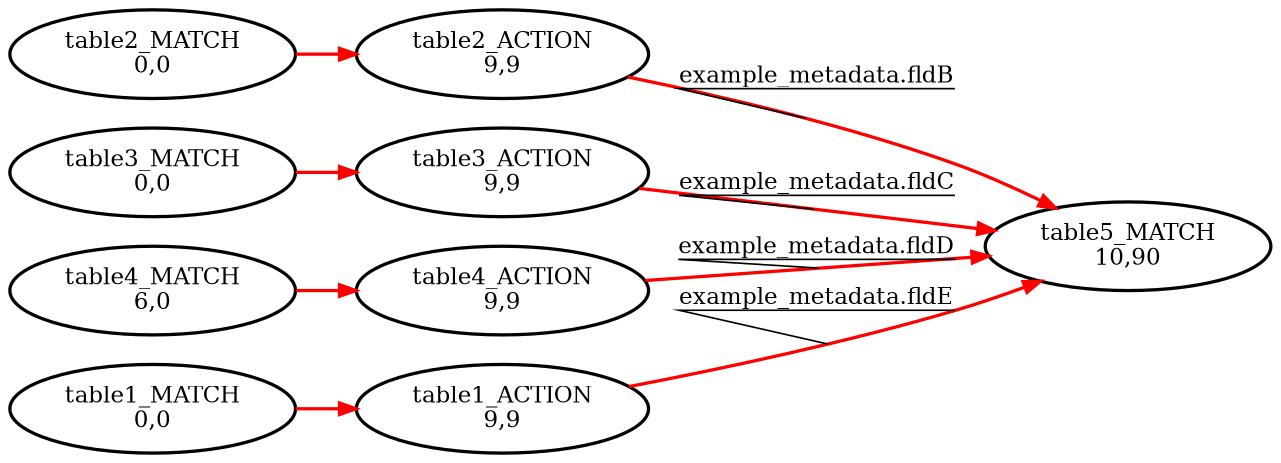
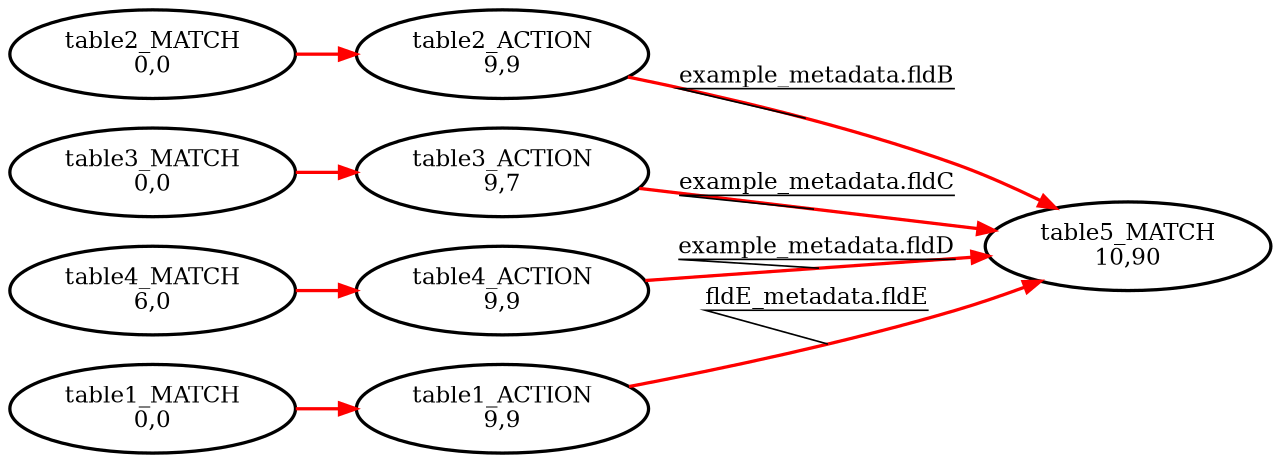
(502, 172) -> (502, 172)
(817, 298) -> (817, 298)
